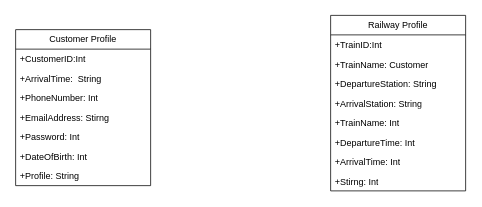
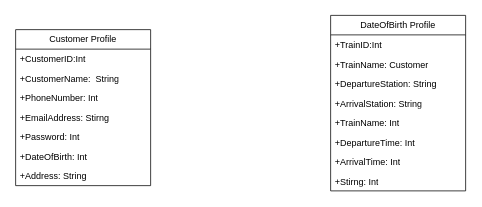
(398, 25) -> (398, 25)
(66, 79) -> (72, 79)
(54, 177) -> (57, 177)
